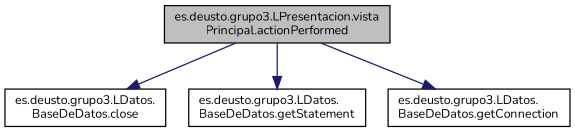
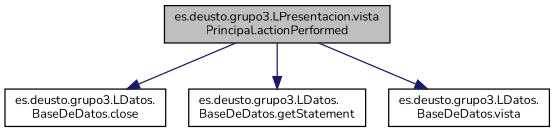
(479, 108) -> (469, 108)
